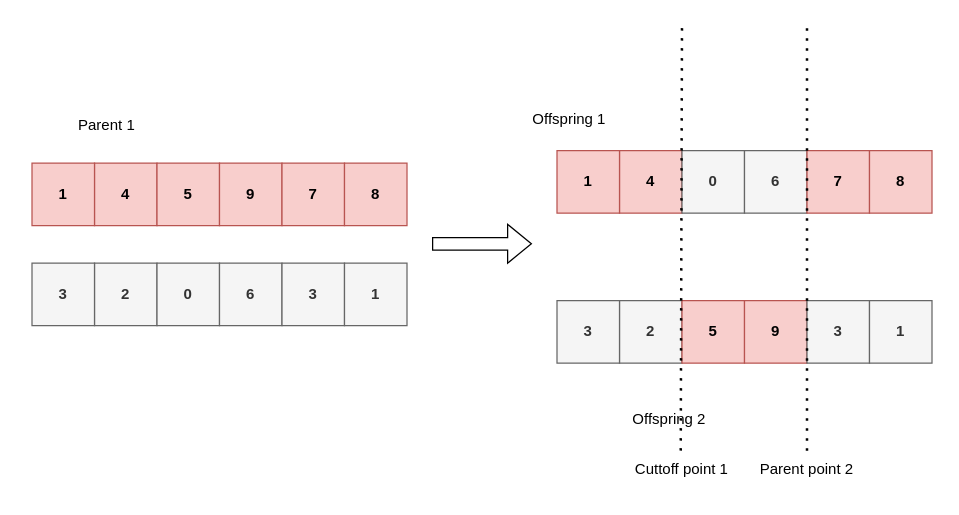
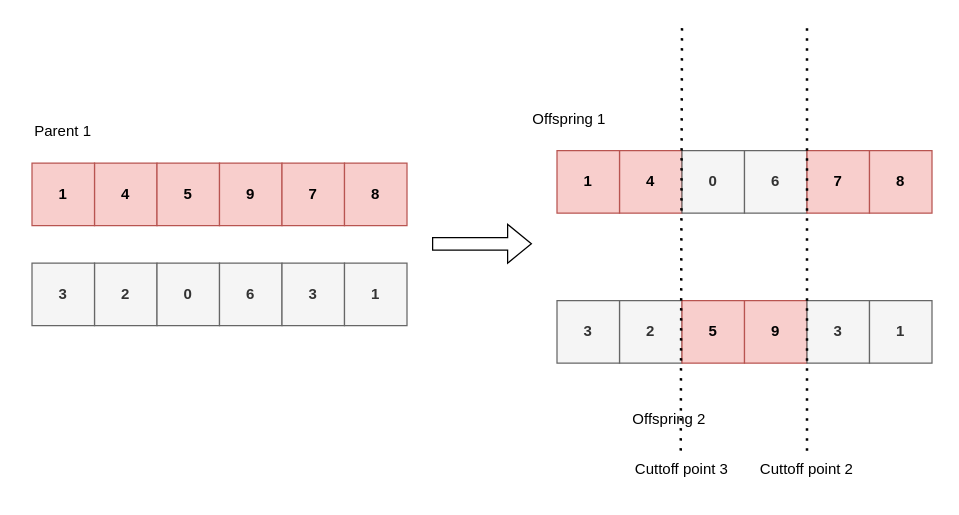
(107, 126) -> (63, 132)
(682, 469) -> (682, 469)
(807, 469) -> (807, 469)
